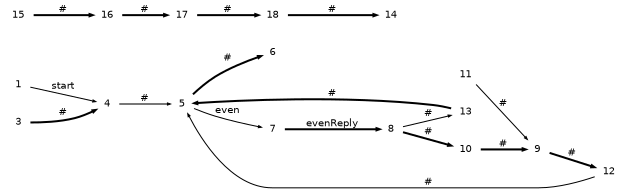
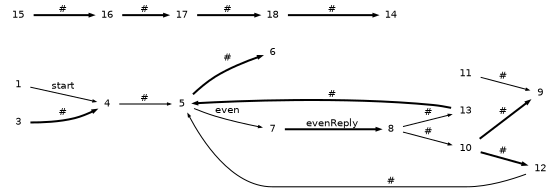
(426, 138) -> (426, 138)
(570, 160) -> (502, 158)
